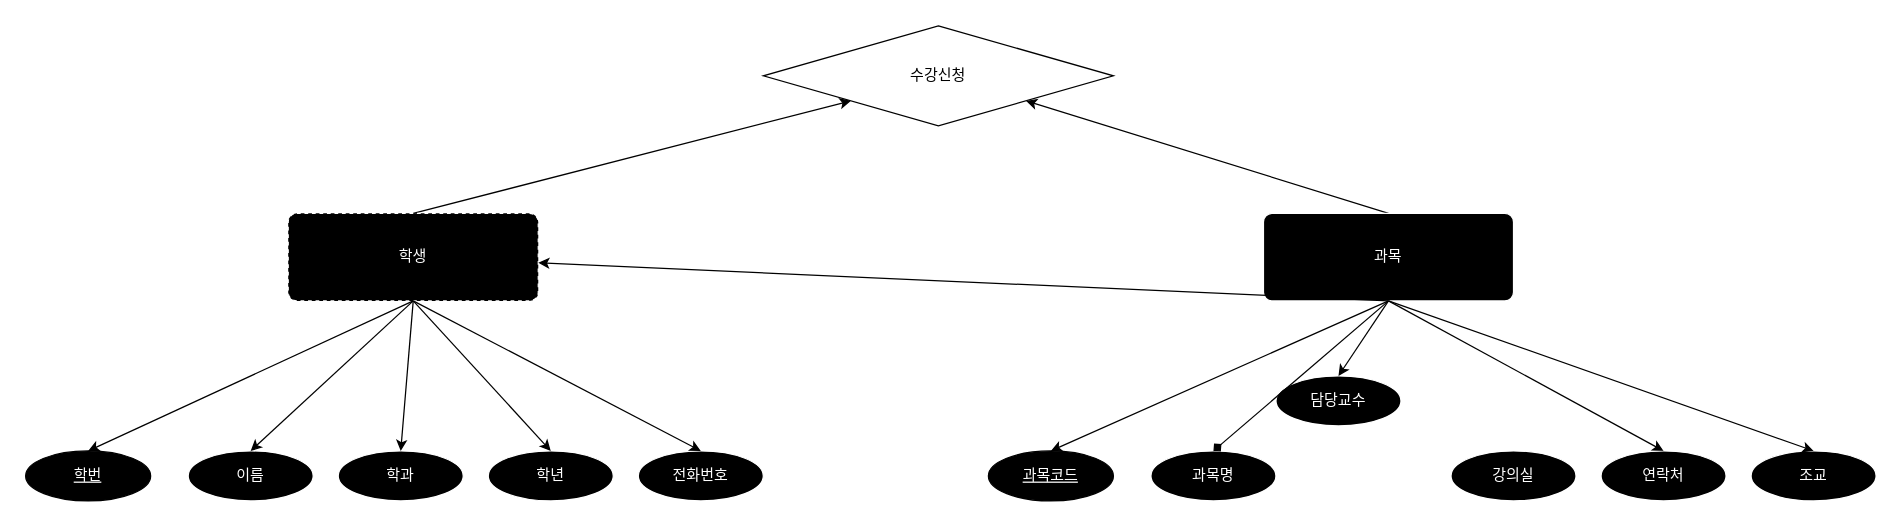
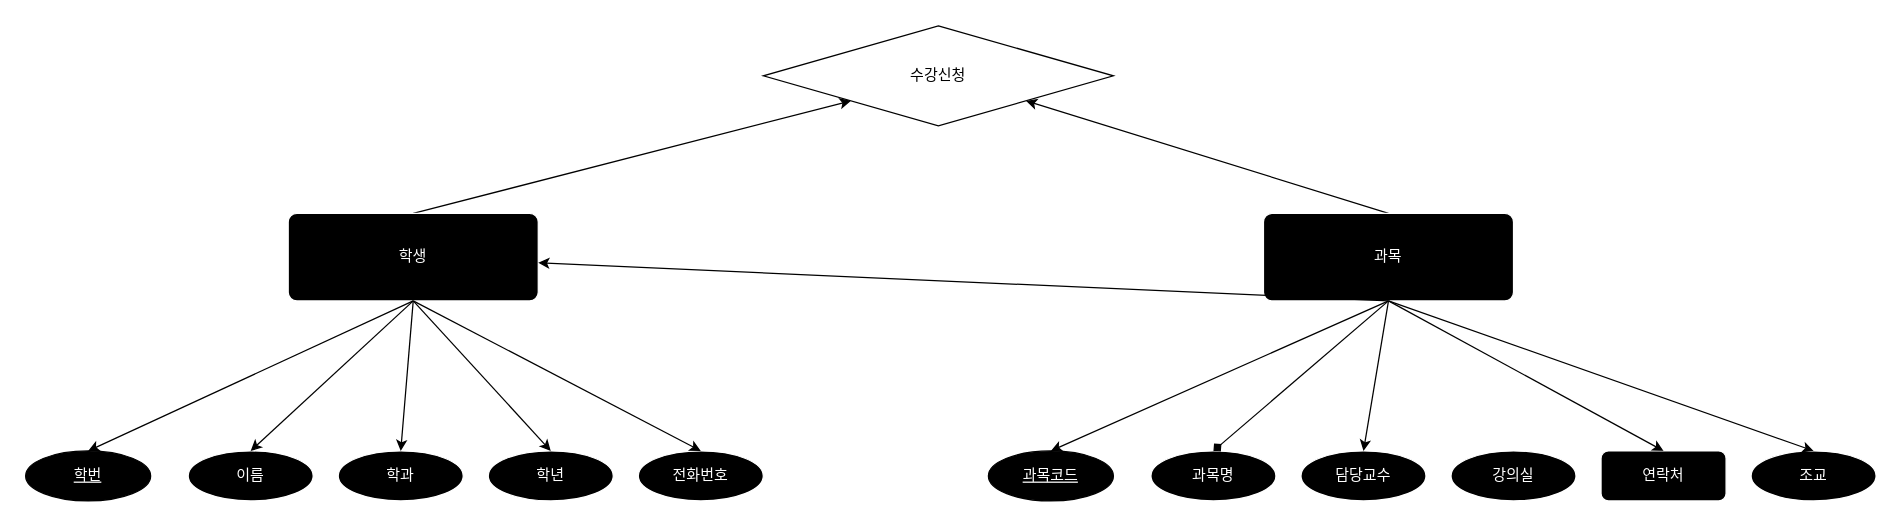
(413, 257) -> (413, 257)
(1338, 401) -> (1363, 476)
(1663, 476) -> (1663, 476)
